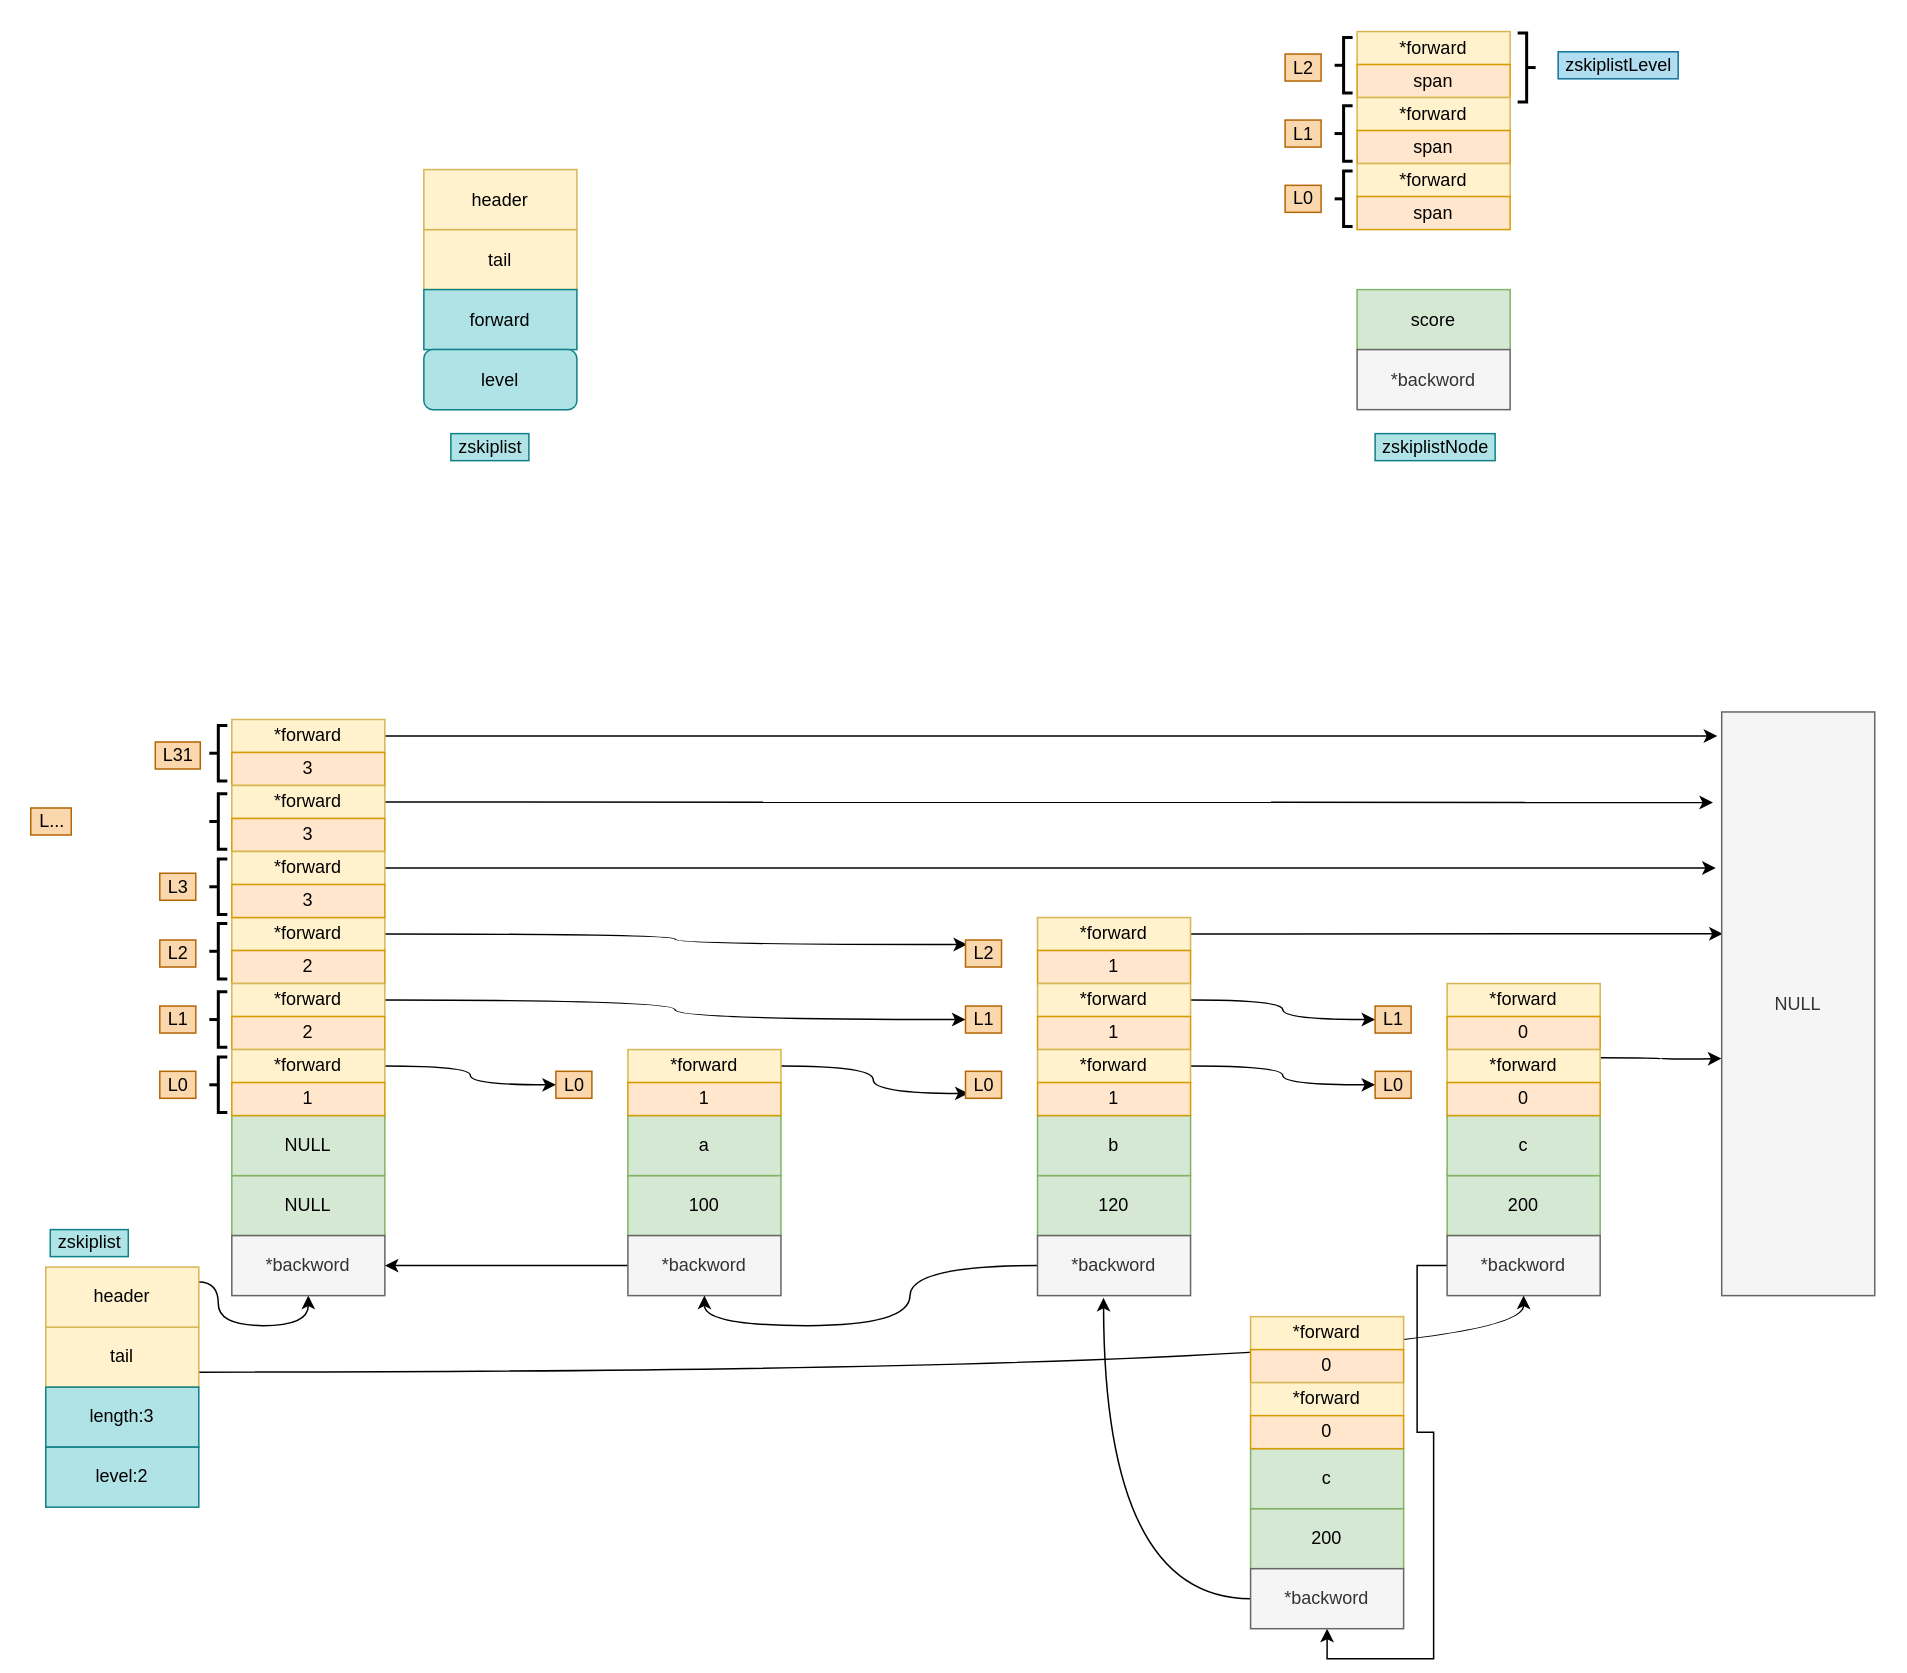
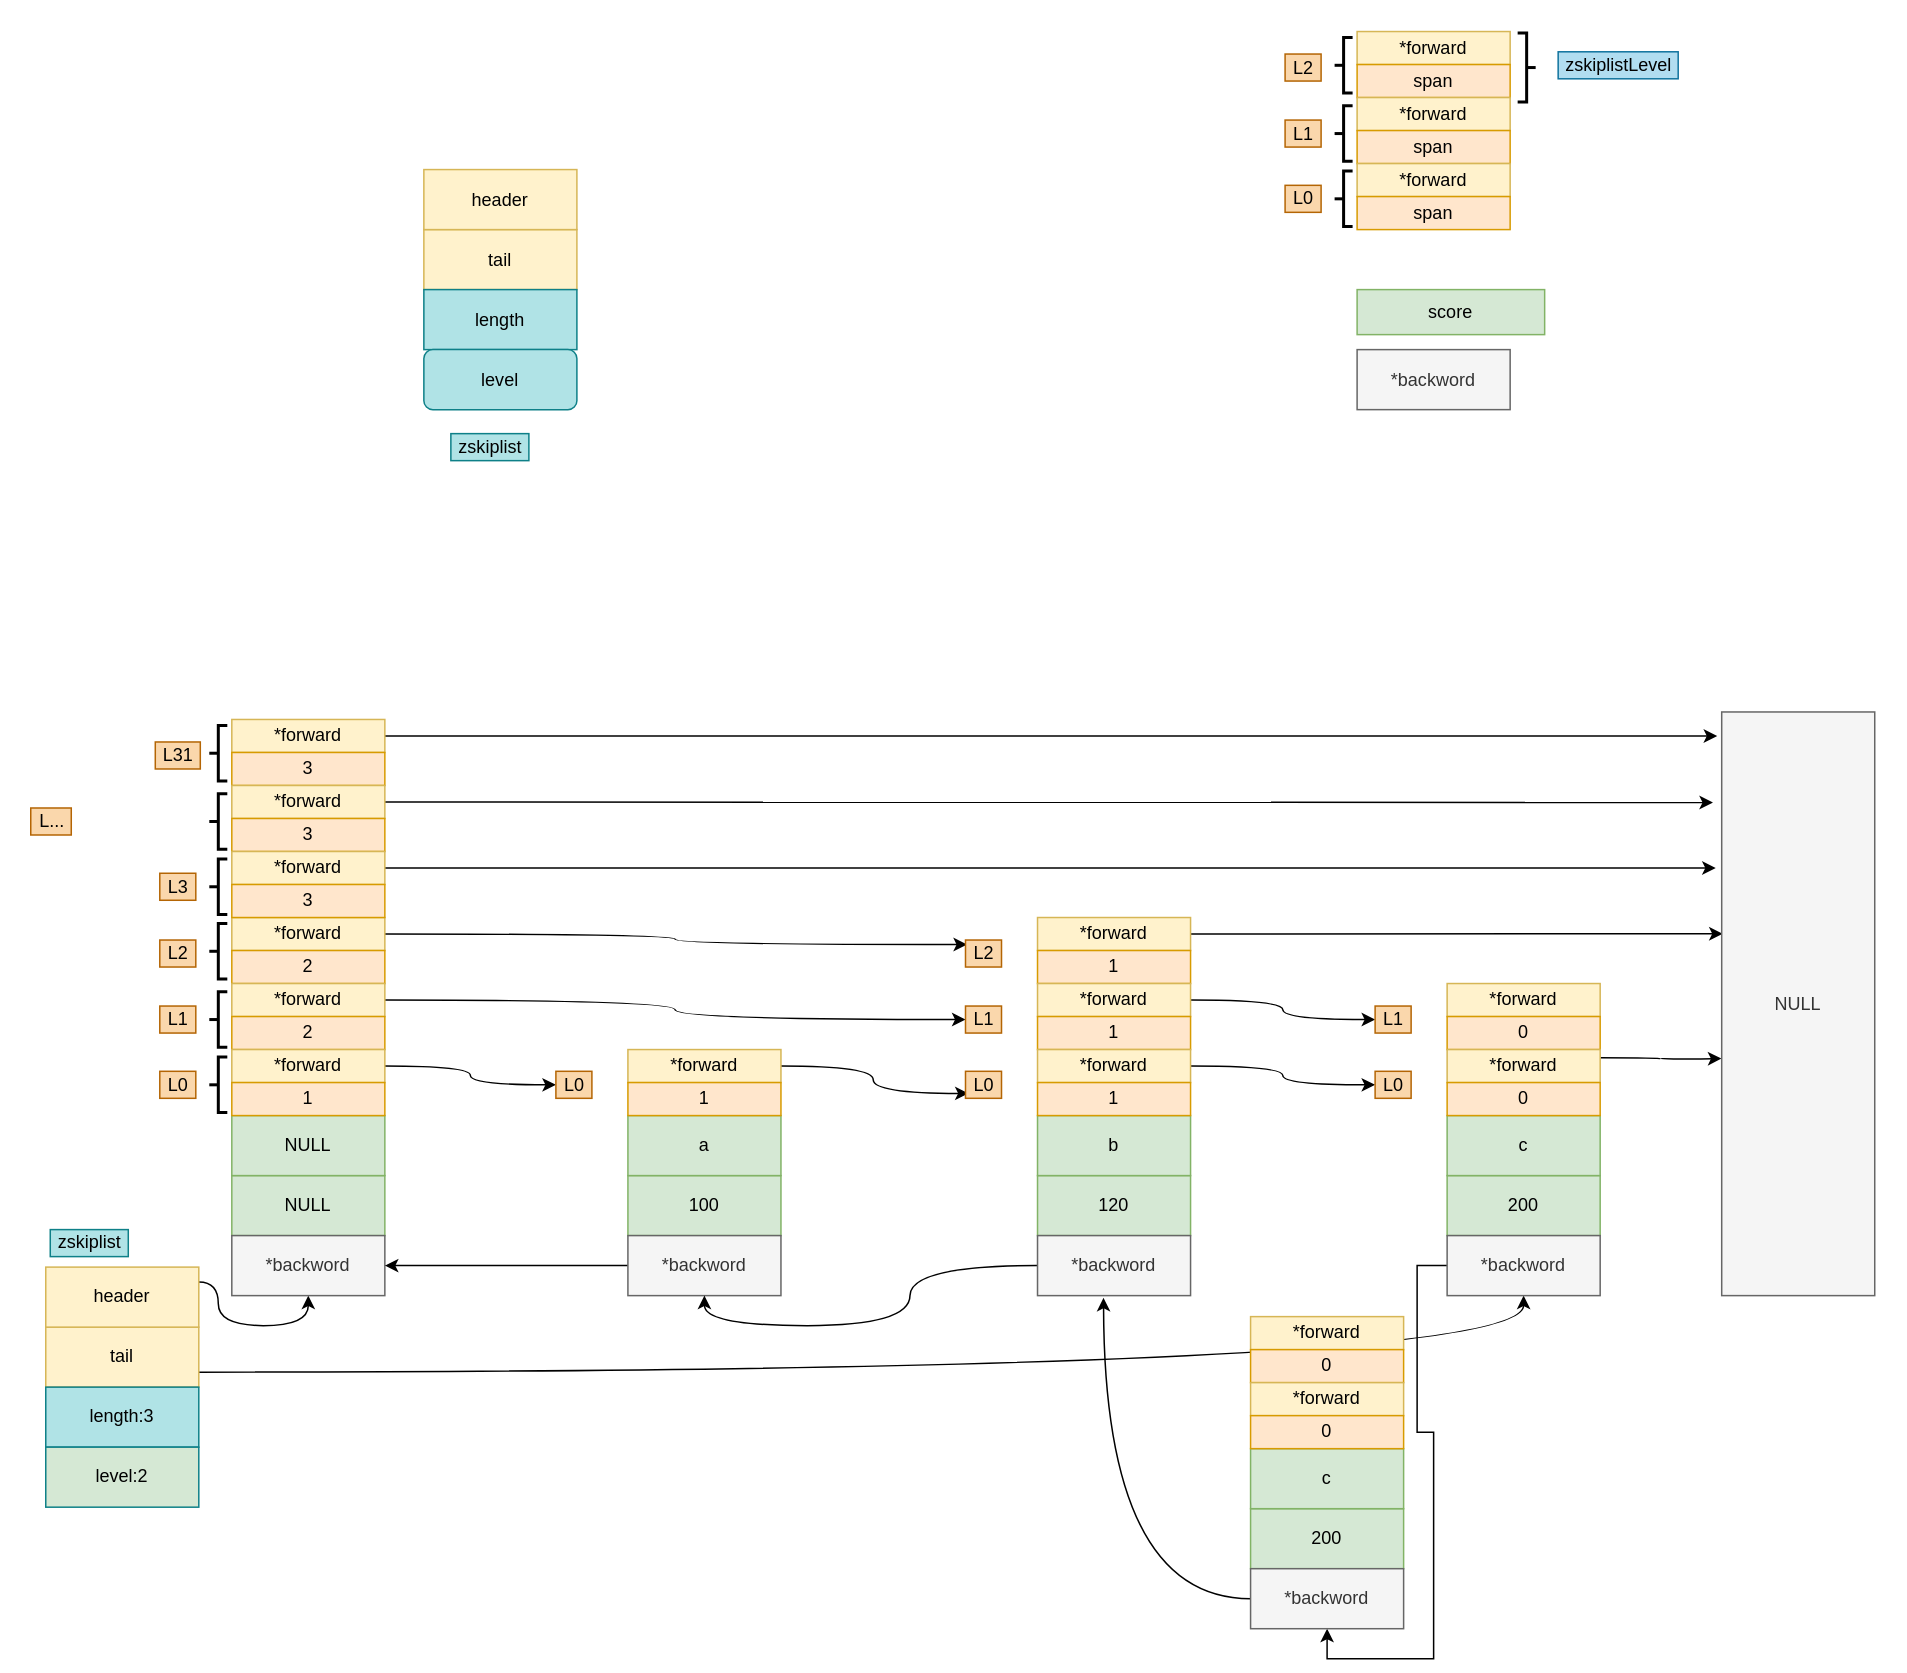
(500, 320) -> (500, 320)
(1433, 320) -> (1451, 312)
(1435, 447) -> none
(122, 1477) -> (122, 1477)
